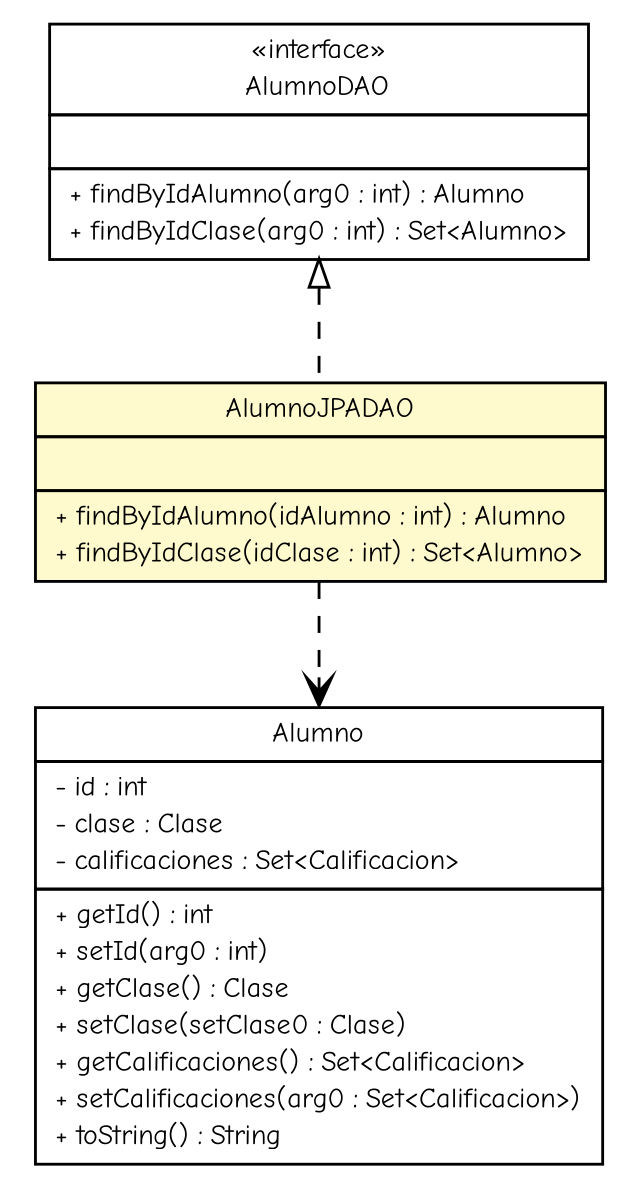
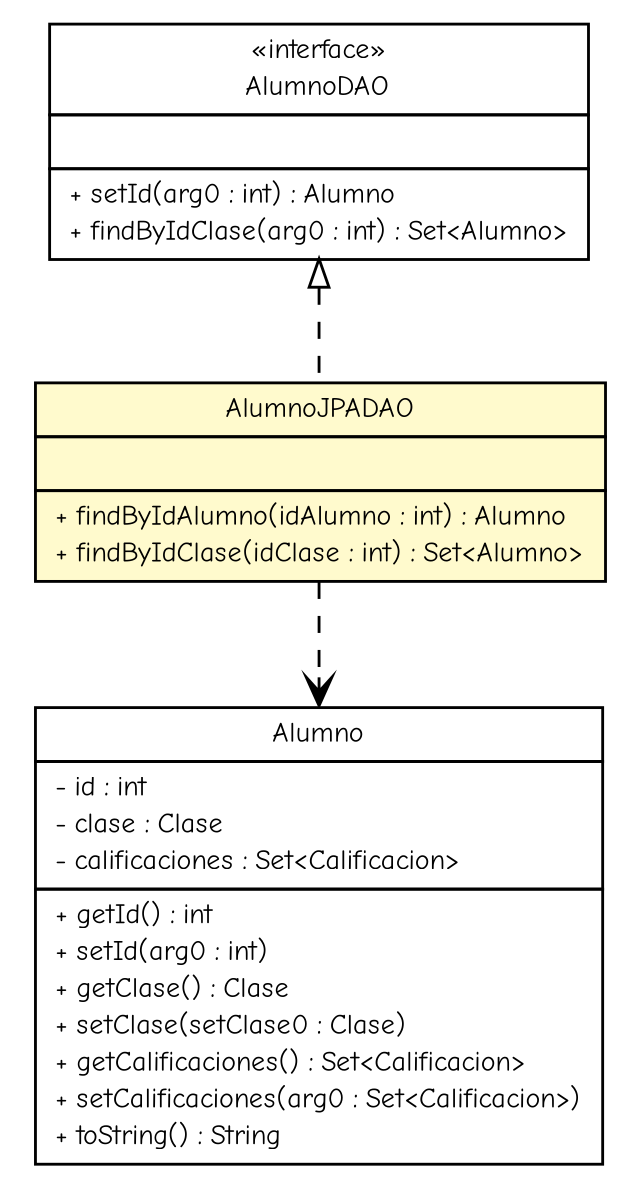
(298, 194) -> (233, 194)
